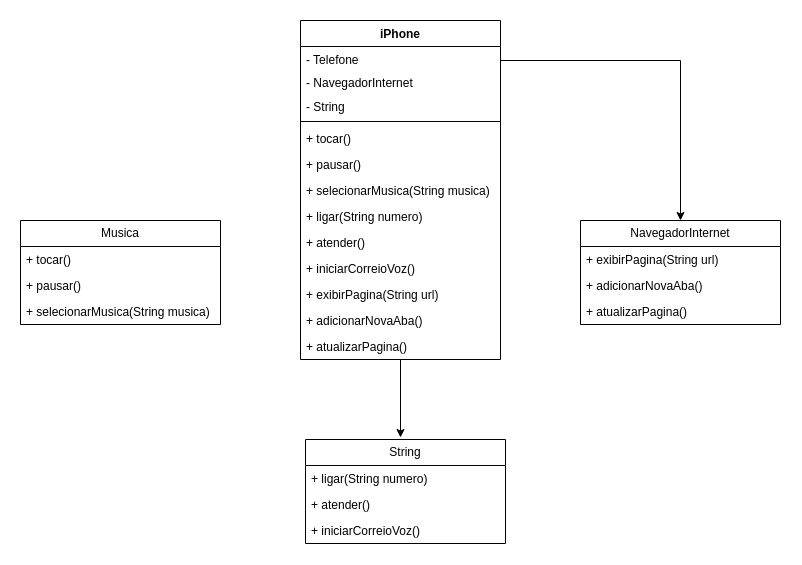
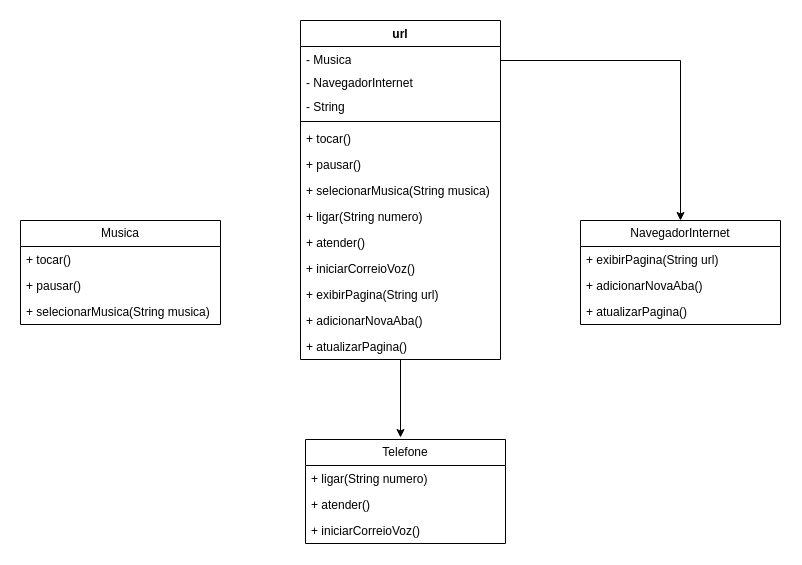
(401, 35) -> (401, 35)
(337, 61) -> (330, 61)
(406, 453) -> (406, 453)
